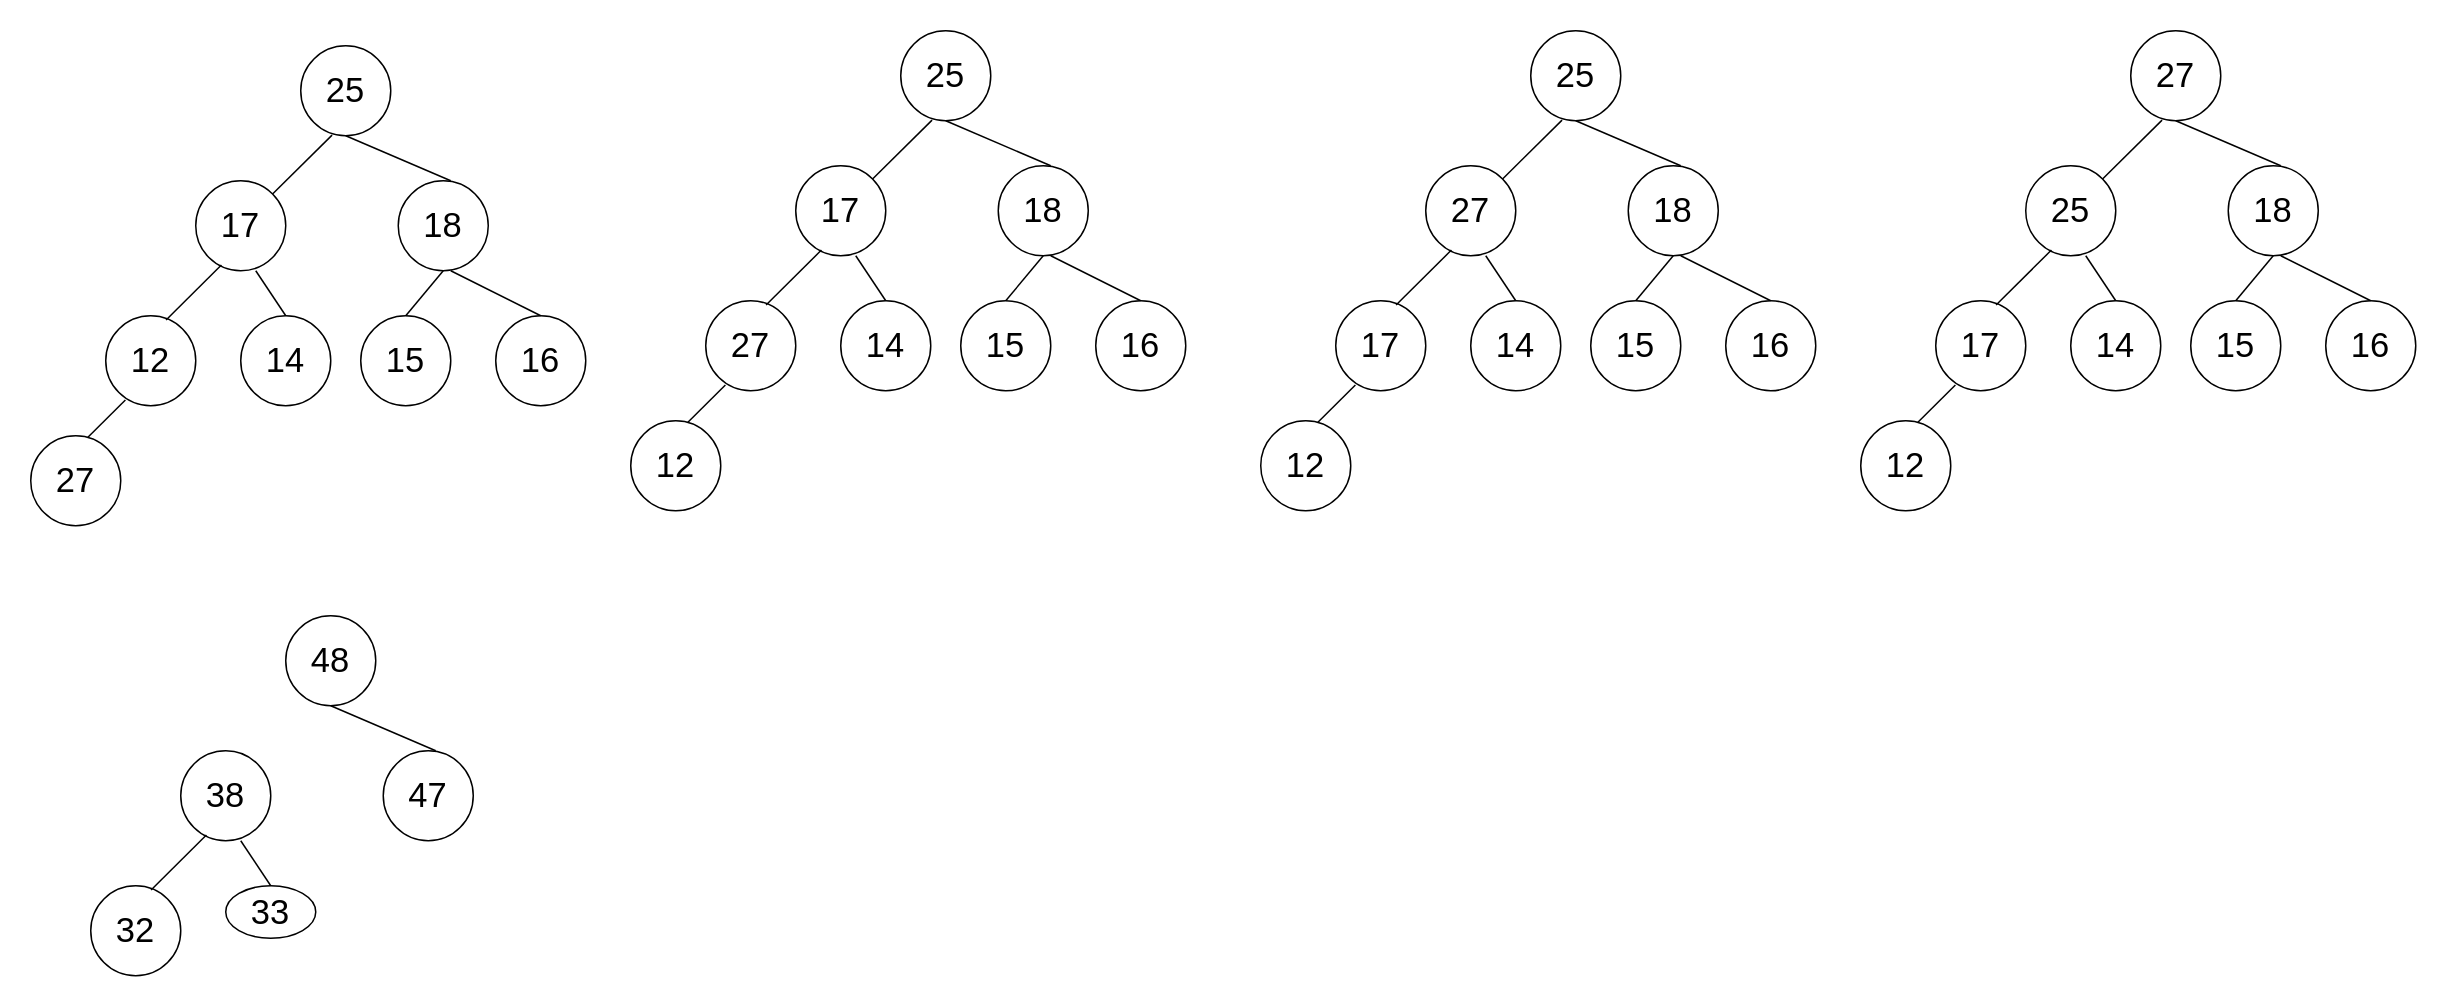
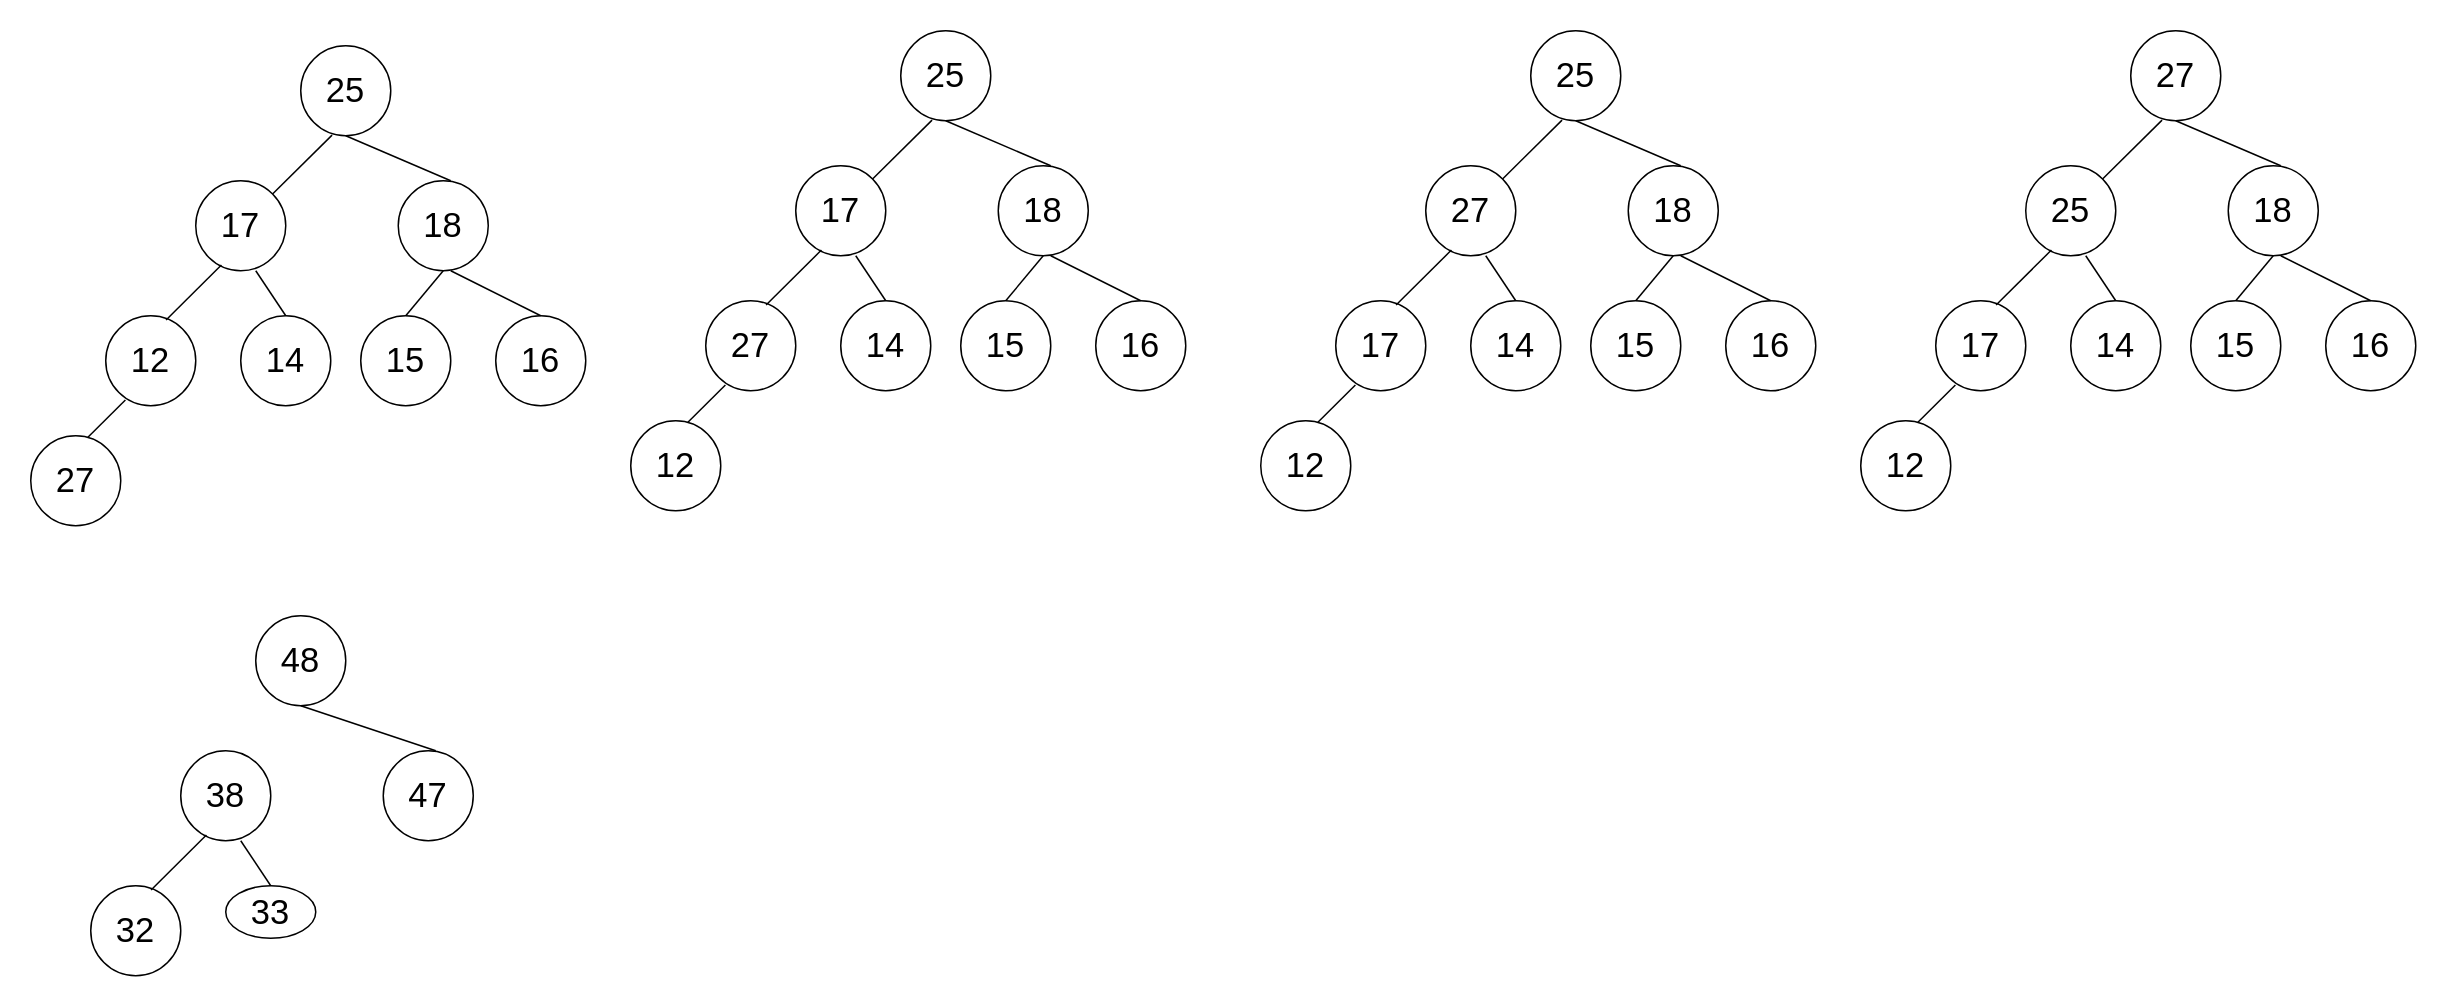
(331, 661) -> (301, 661)
